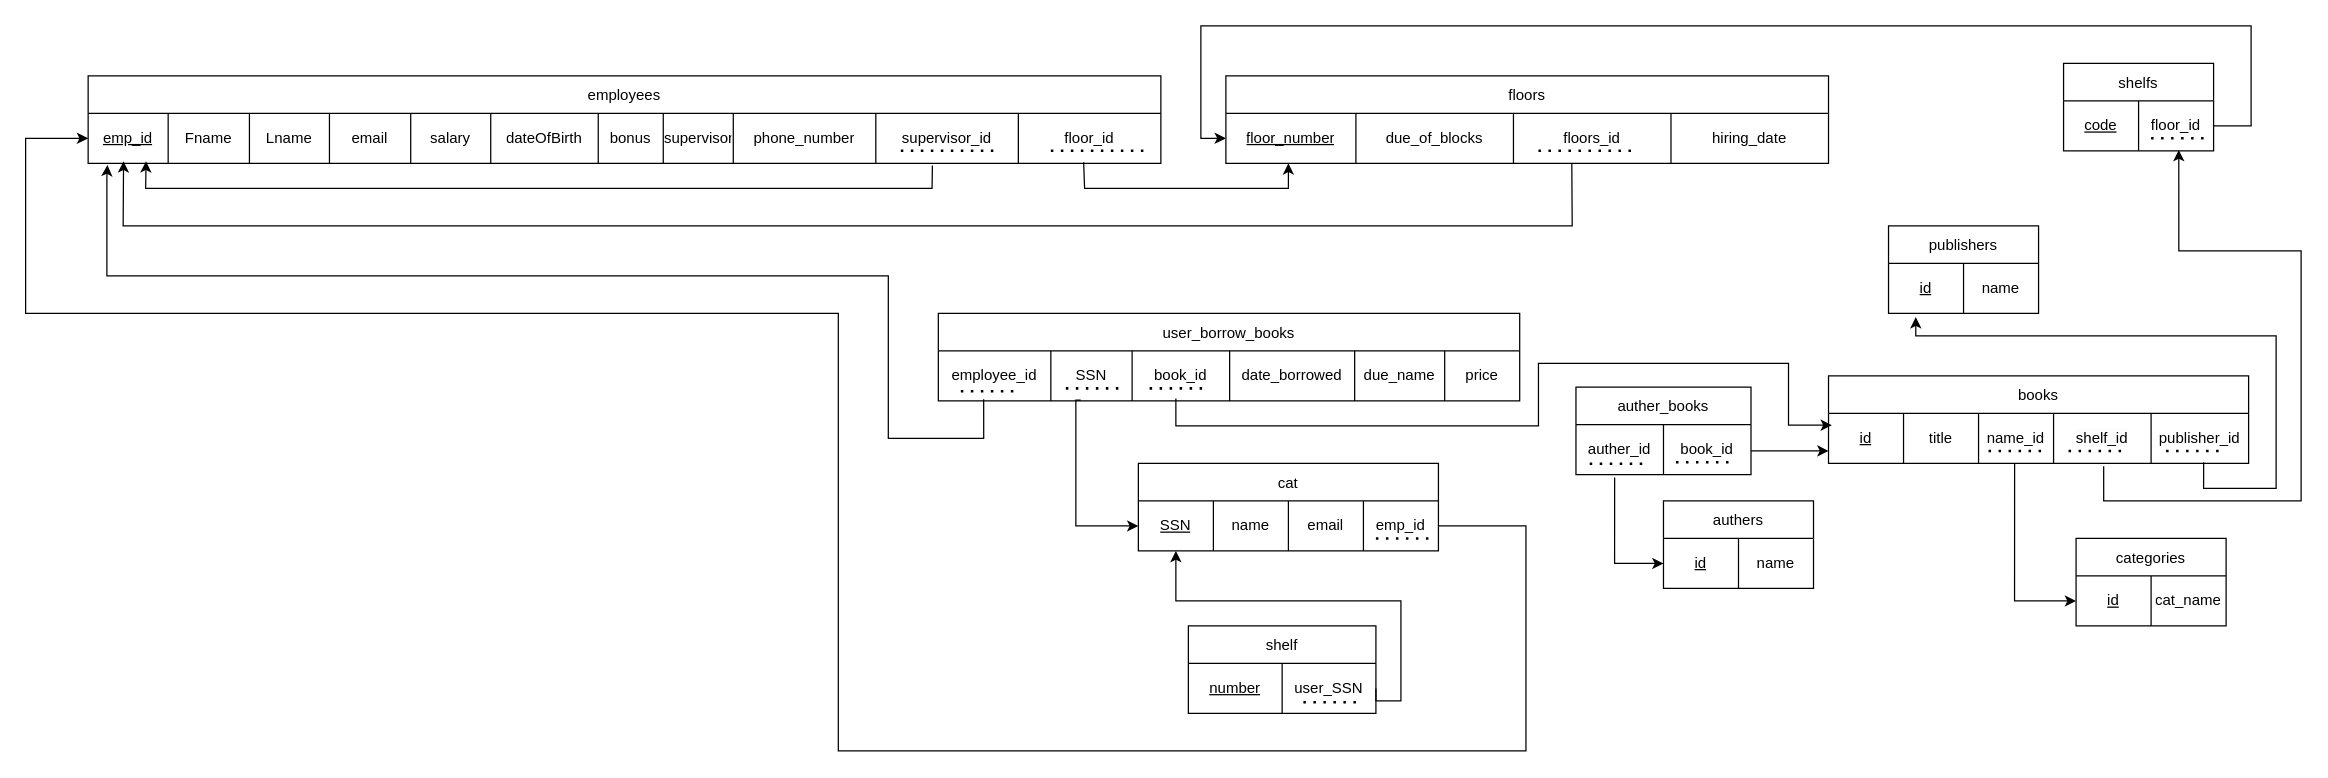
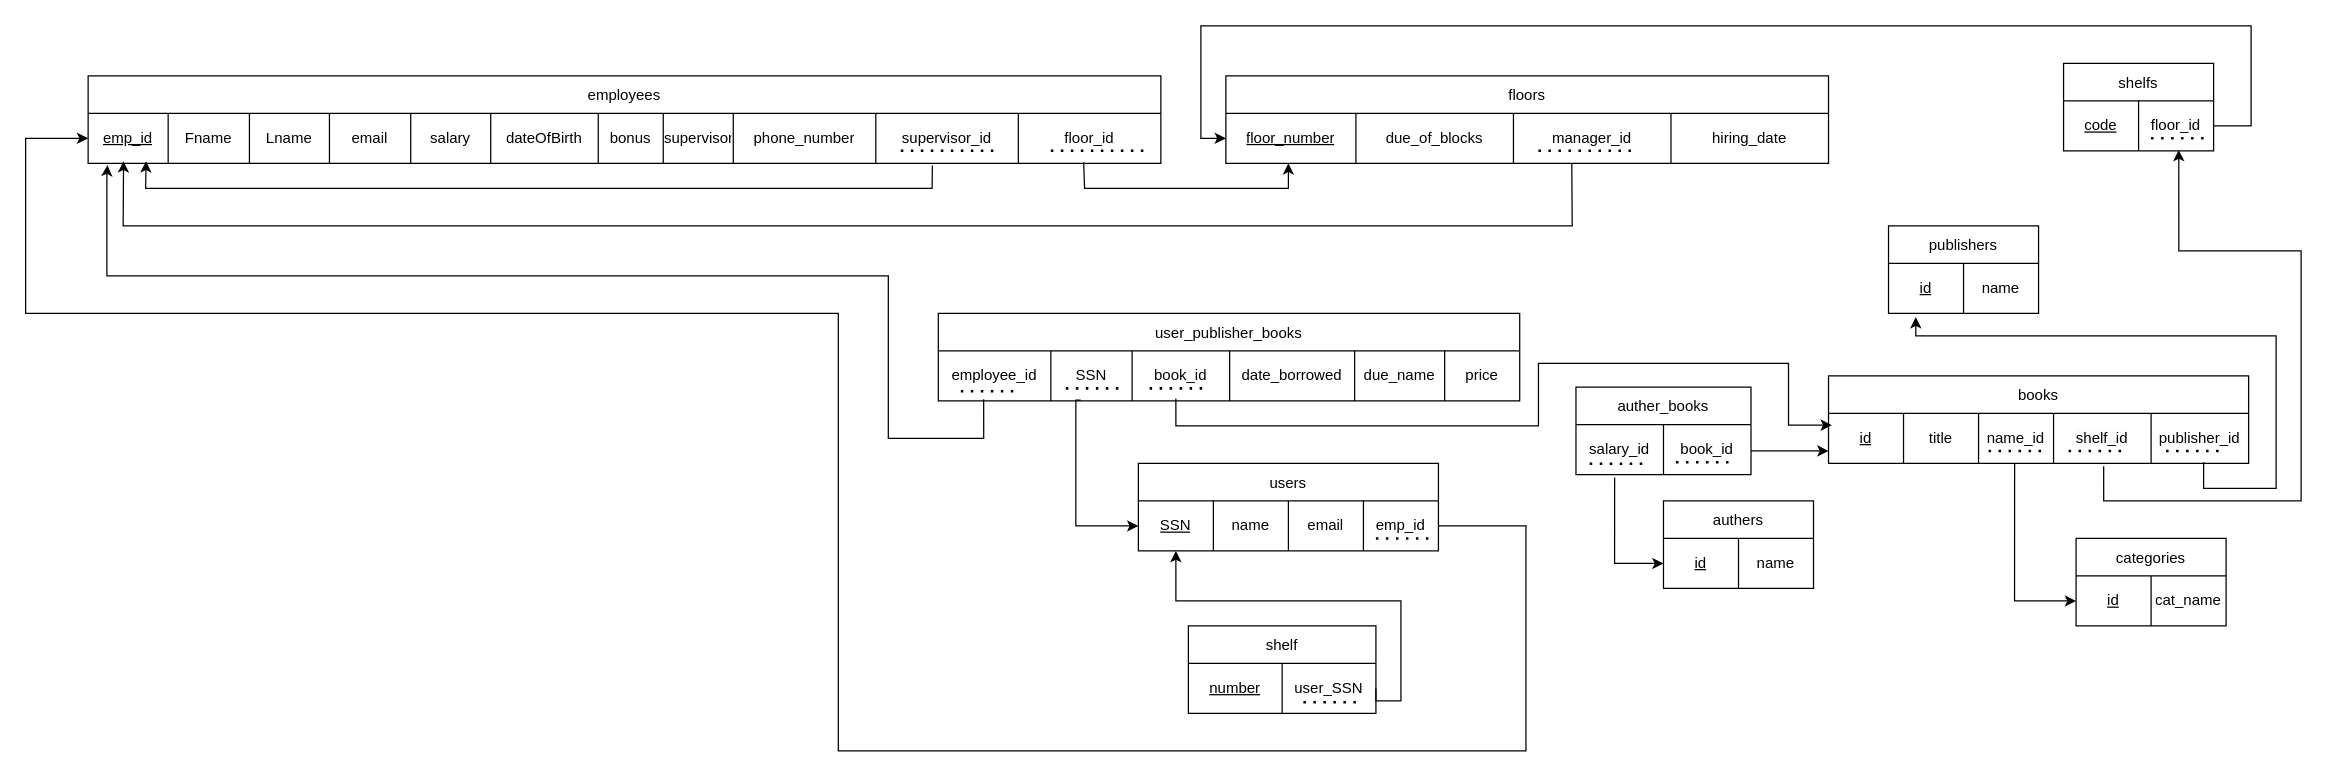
(1592, 138) -> (1592, 138)
(1228, 333) -> (1228, 333)
(1619, 449) -> (1619, 449)
(1288, 483) -> (1288, 483)
